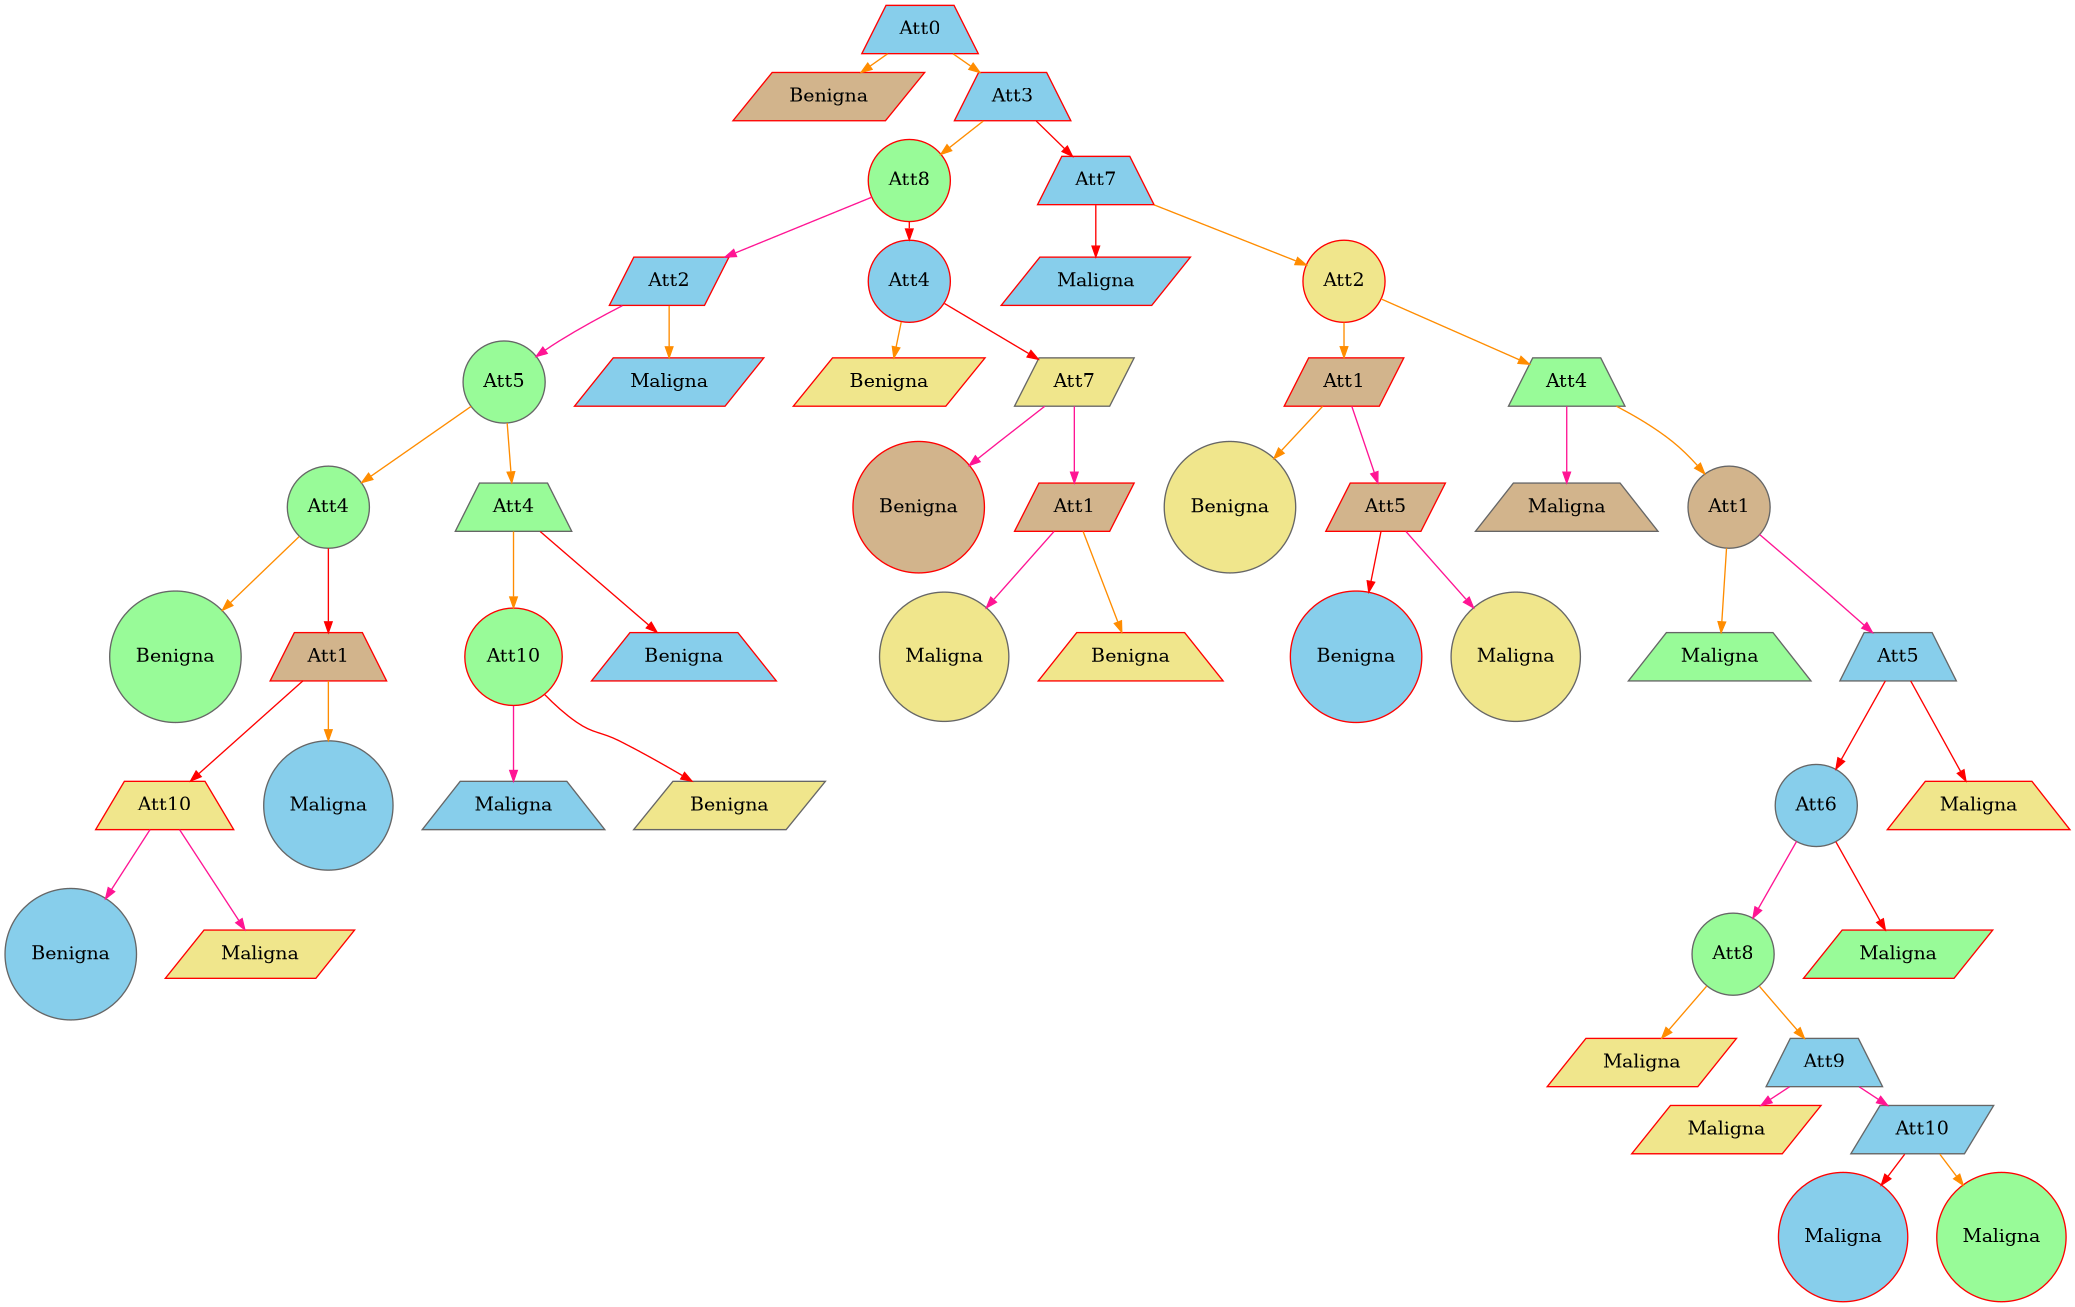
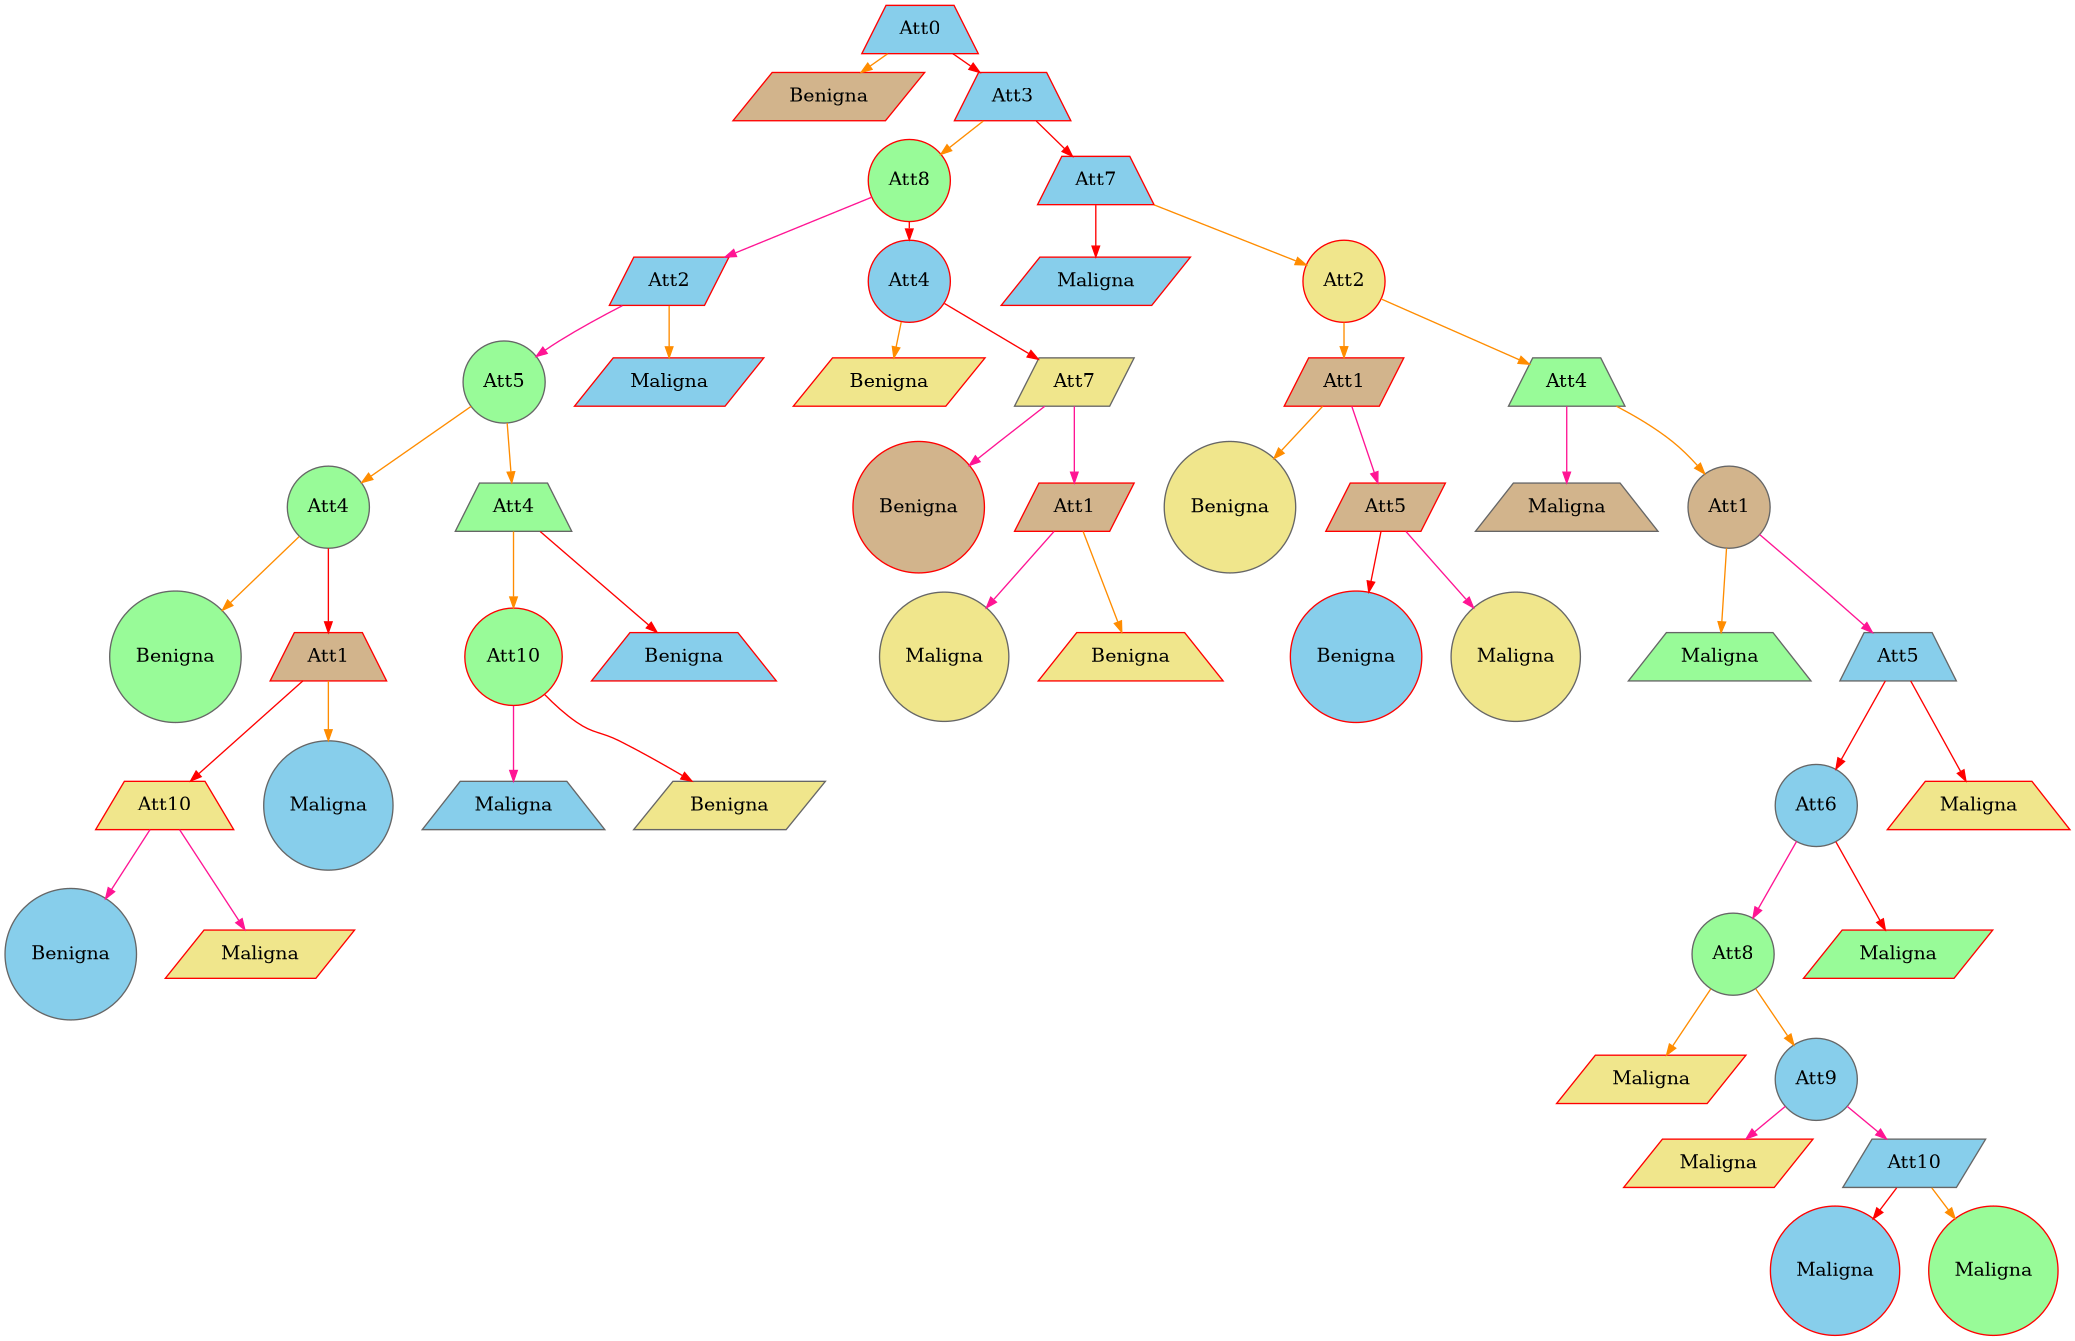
(962, 60) -> (962, 60)
(1824, 1063) -> (1816, 1079)
